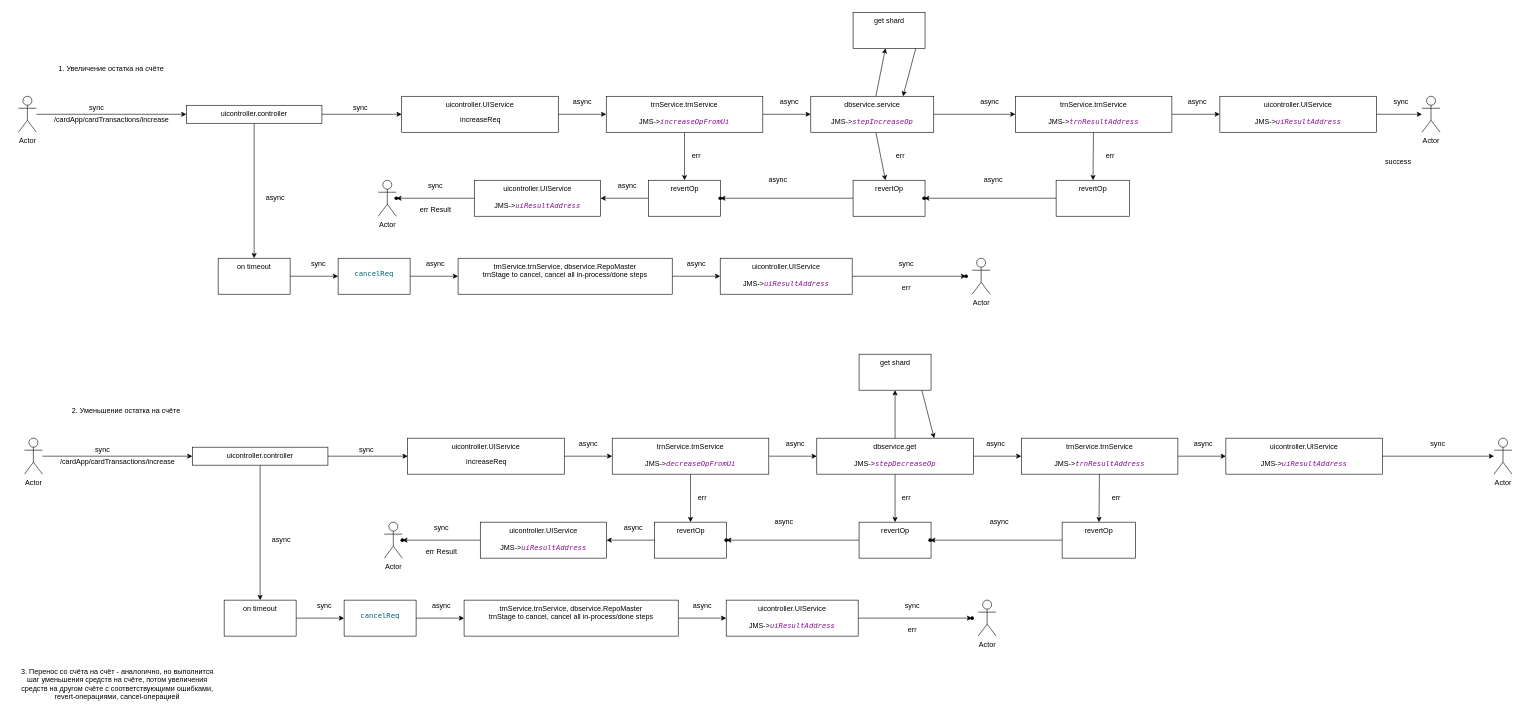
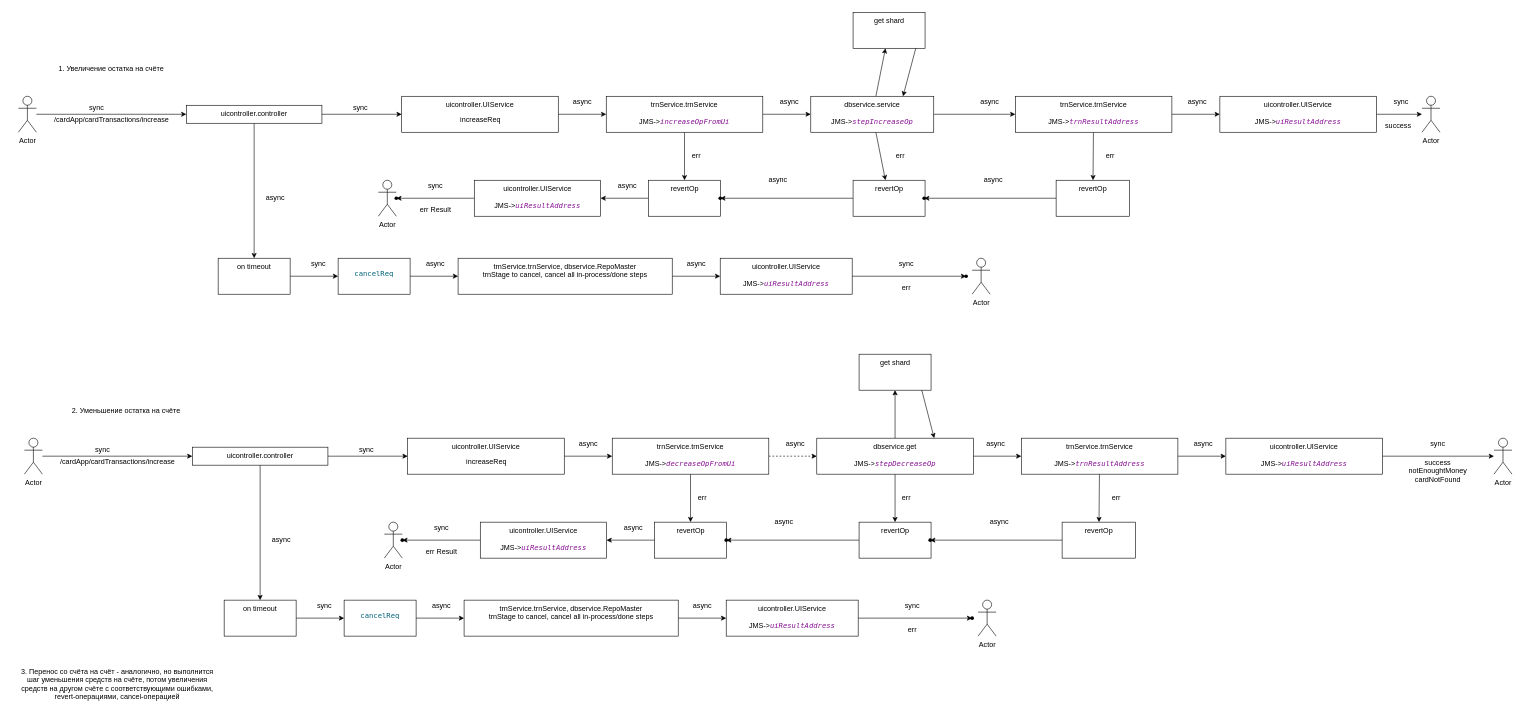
(1398, 162) -> (1398, 126)
(791, 456) -> (791, 456)
none -> (1438, 471)
